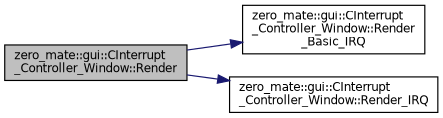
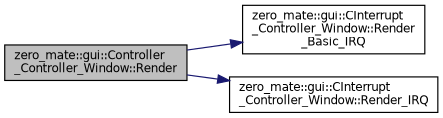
(96, 63) -> (96, 63)
